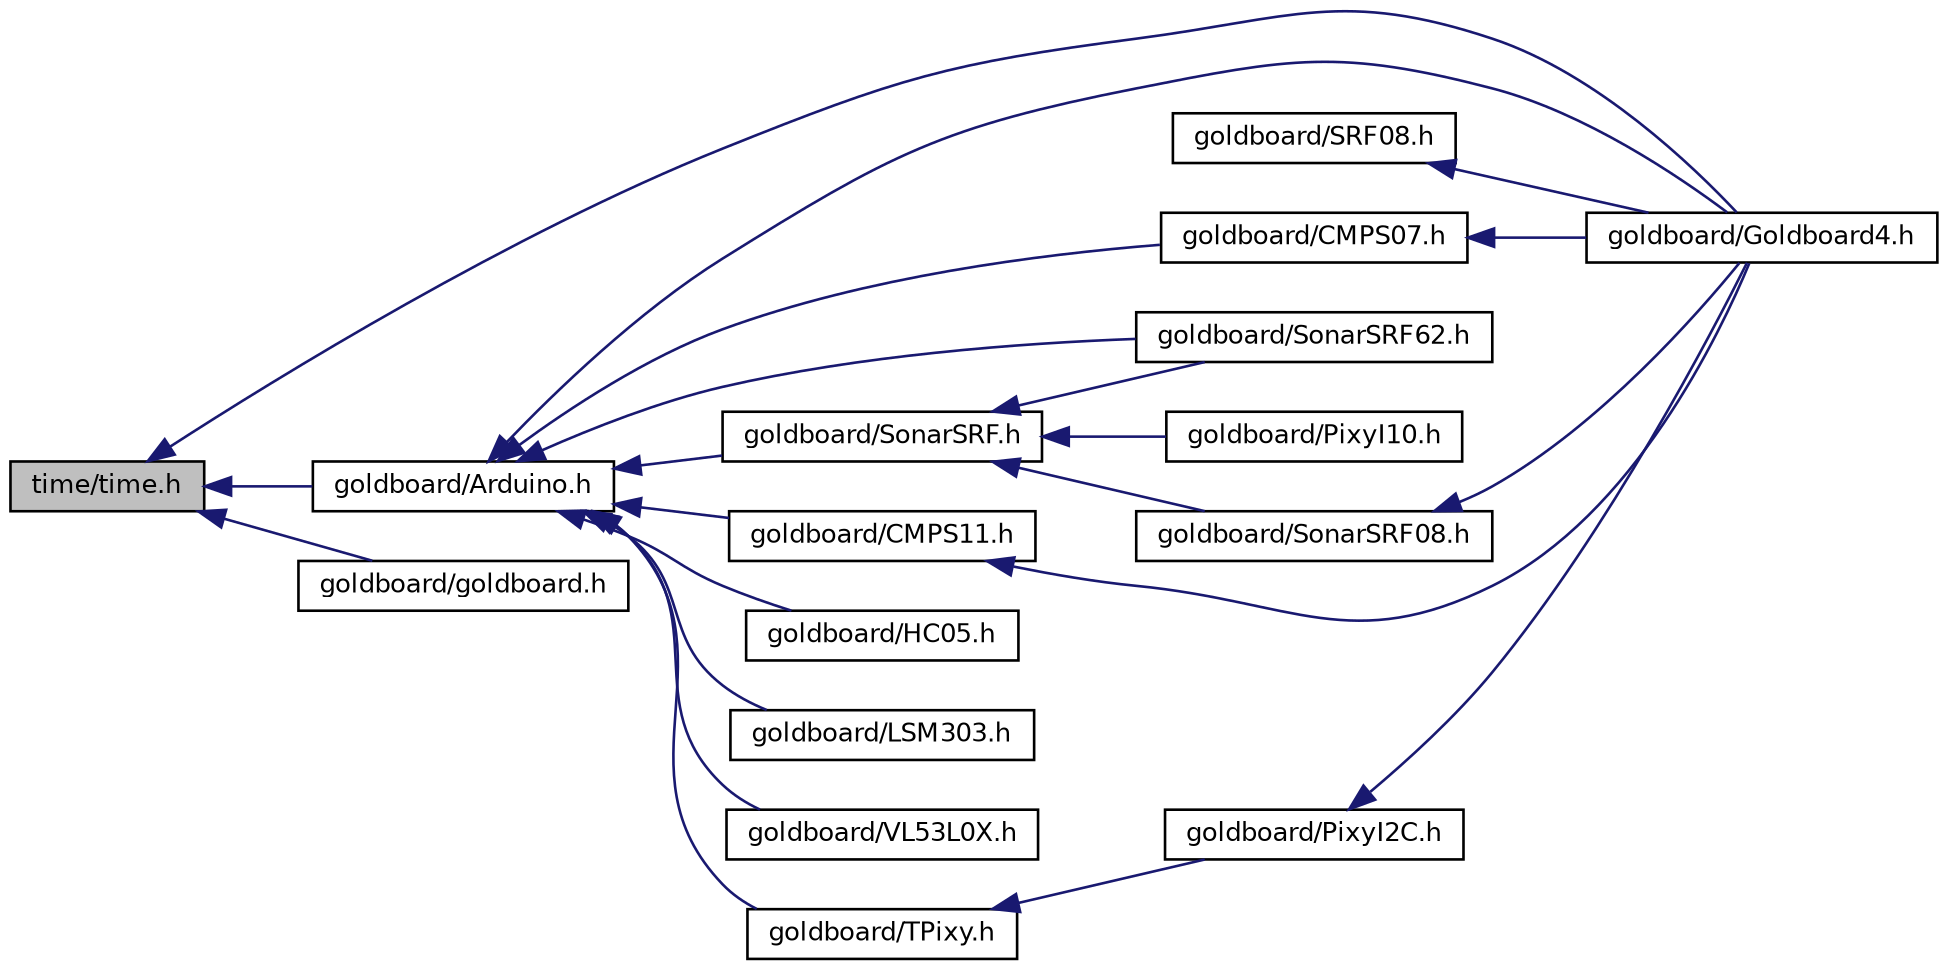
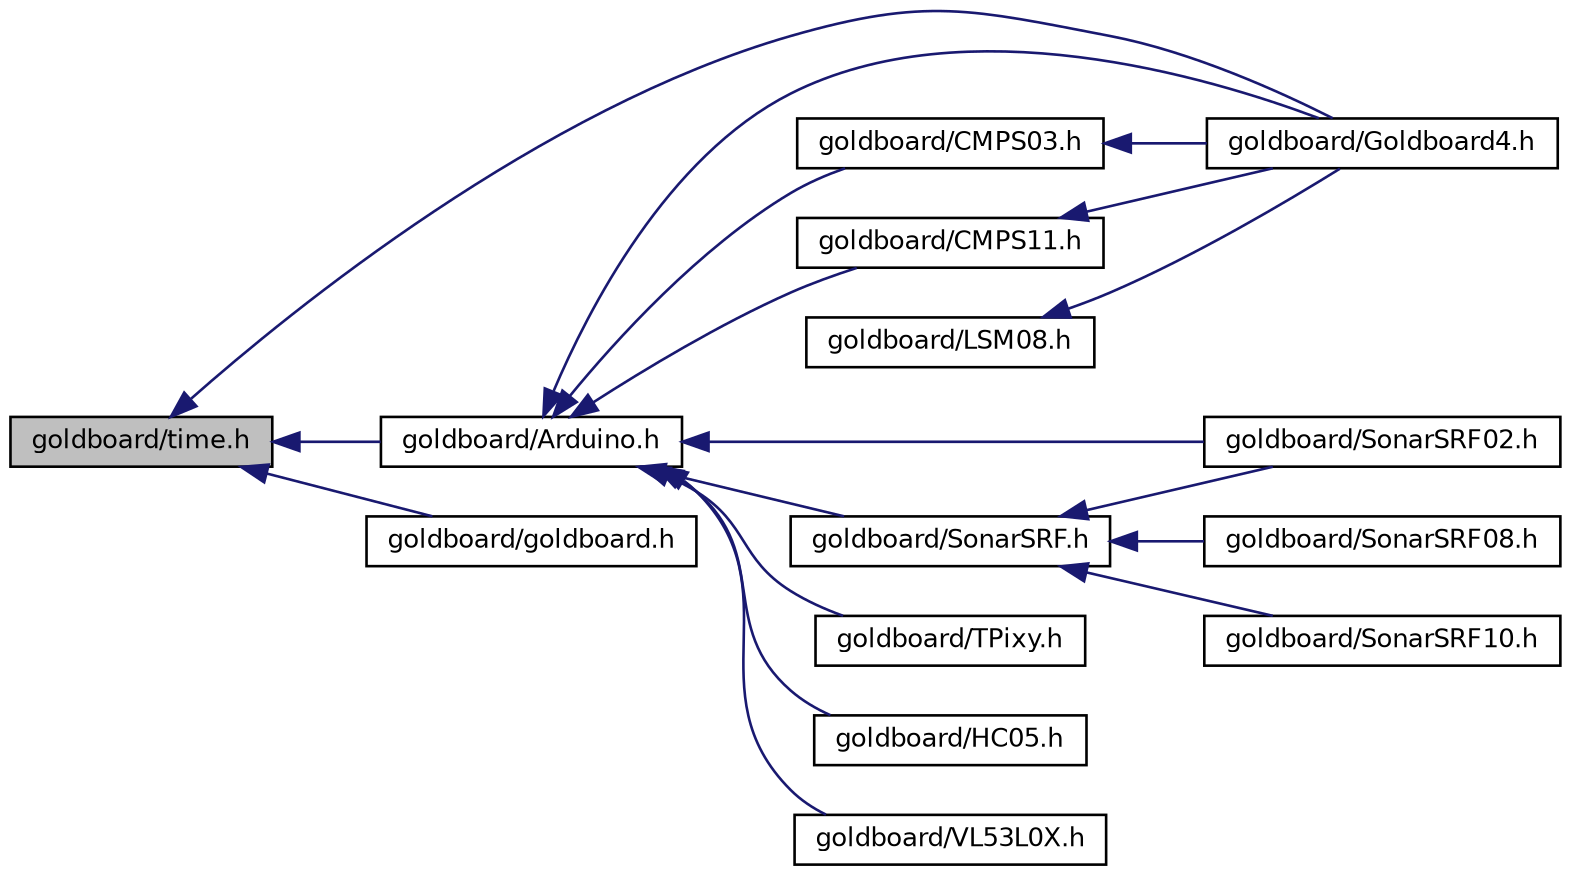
(1314, 138) -> (950, 342)
(1314, 238) -> (950, 143)
(1314, 337) -> (1382, 442)
(1612, 398) -> none
(1314, 437) -> (1382, 641)
(107, 486) -> (141, 442)
(882, 735) -> none
(1314, 835) -> none
